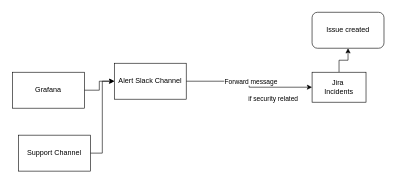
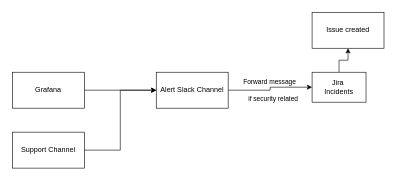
(348, 30) -> (348, 30)
(150, 81) -> (192, 90)
(54, 153) -> (48, 150)
